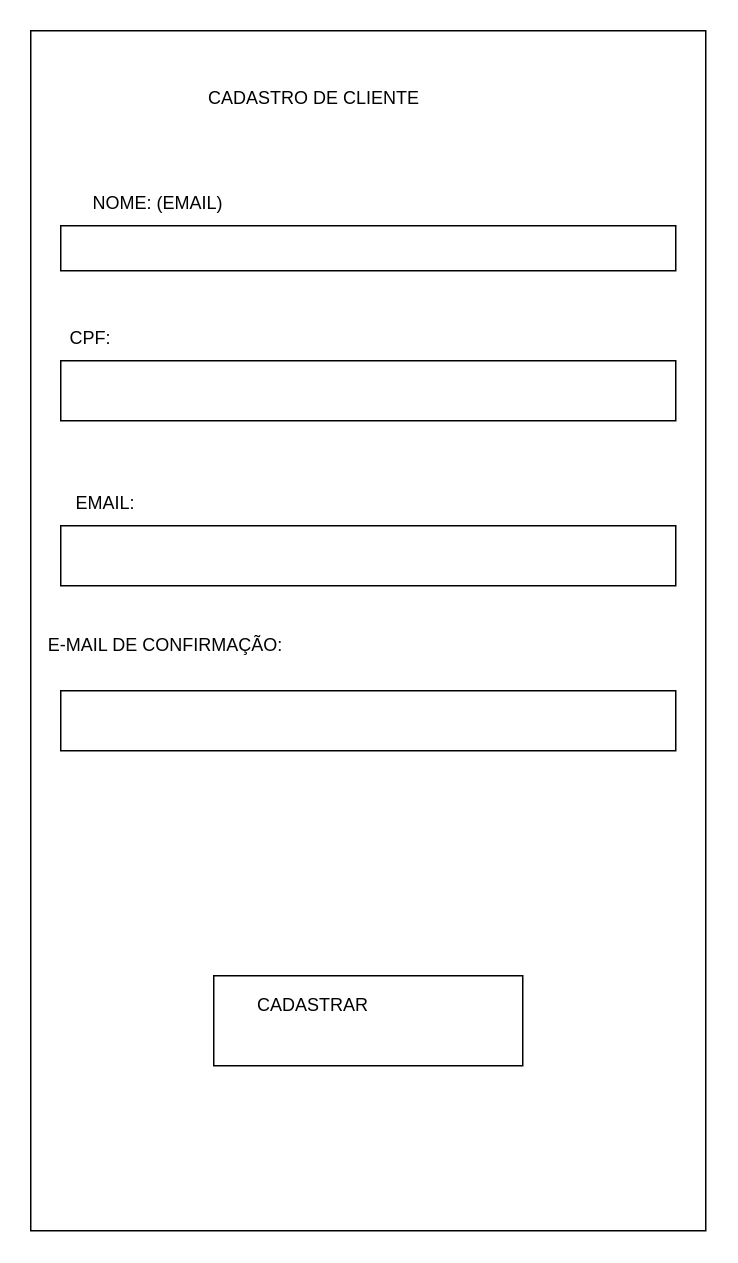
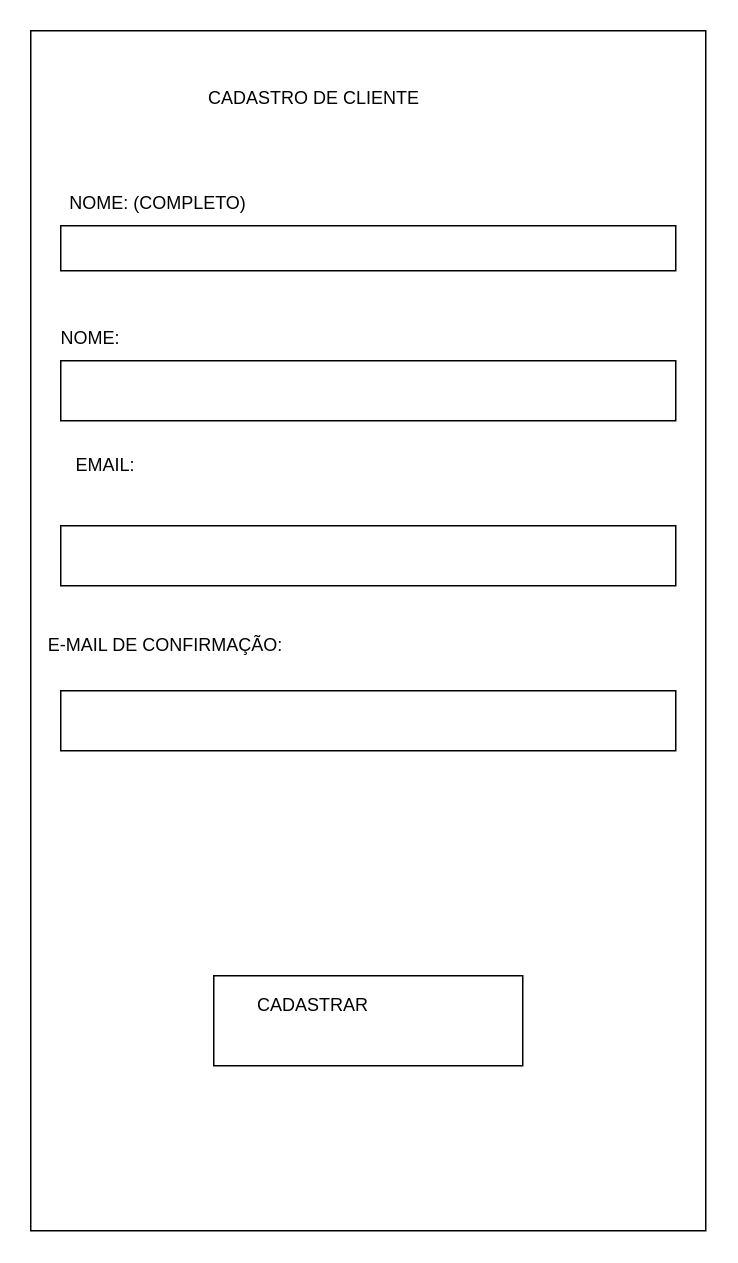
(158, 203) -> (158, 203)
(91, 338) -> (91, 338)
(106, 503) -> (106, 466)
